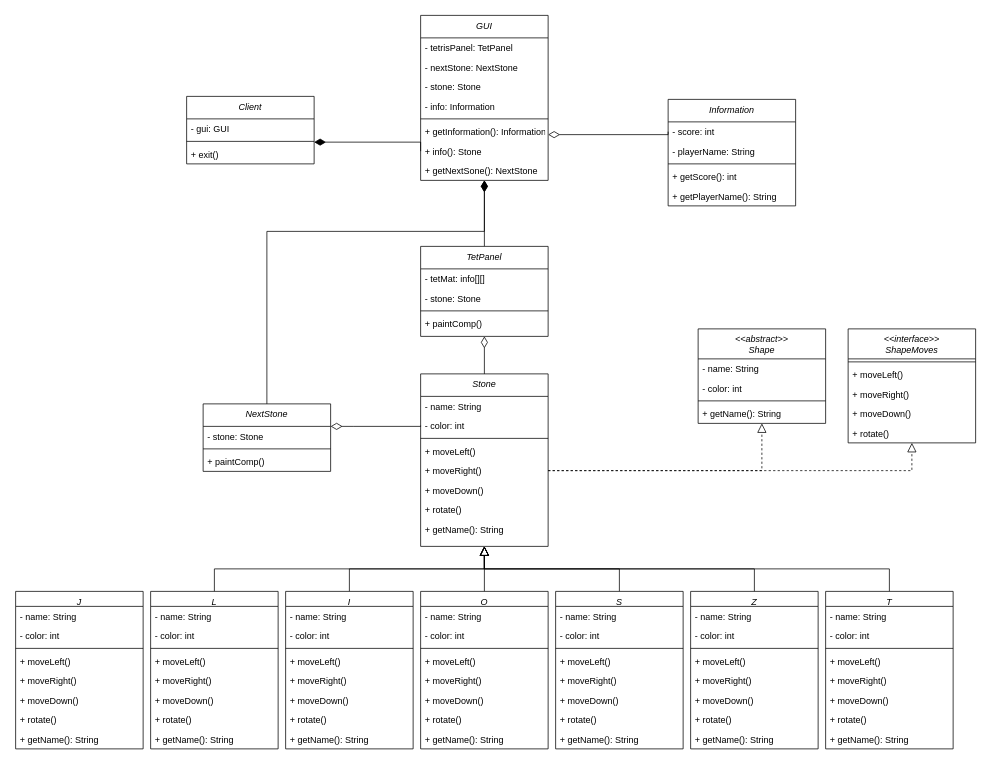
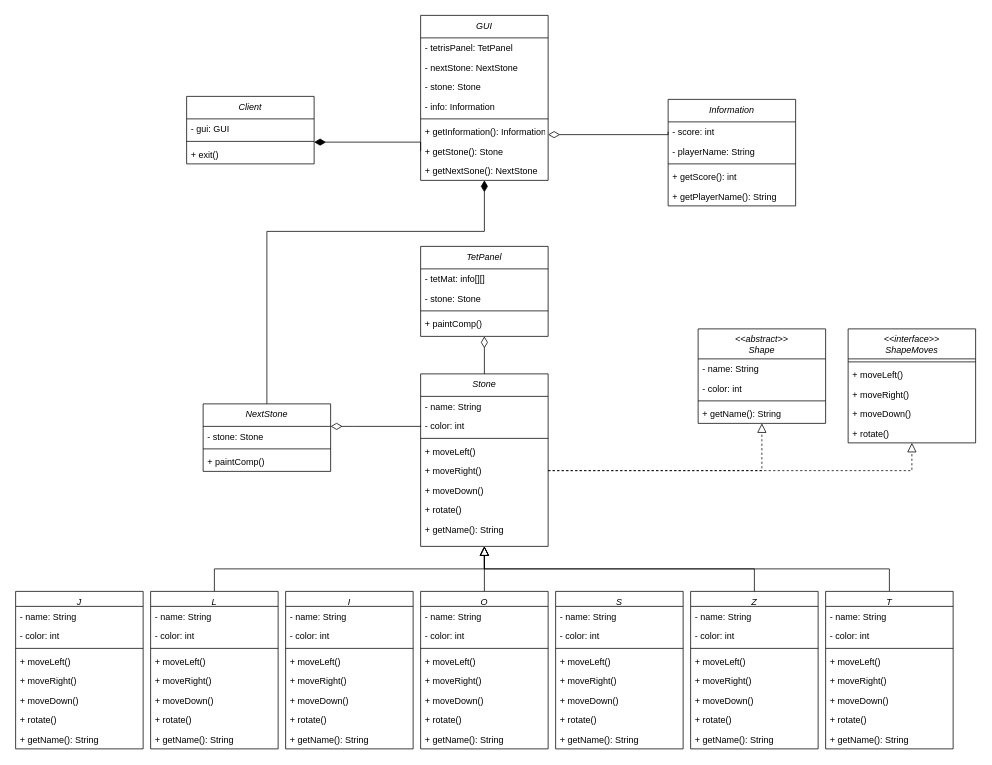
(458, 152) -> (469, 152)
(484, 240) -> none
(349, 581) -> none
(619, 581) -> none
